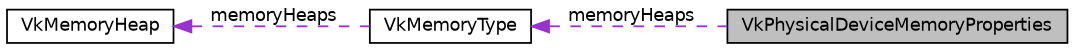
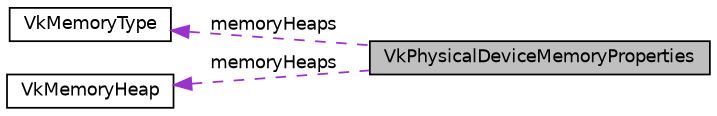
(281, 26) -> (281, 77)
